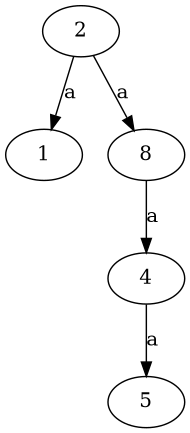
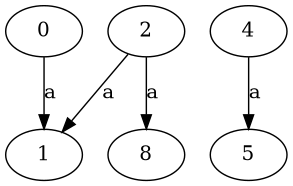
none -> (44, 31)
(146, 210) -> none
